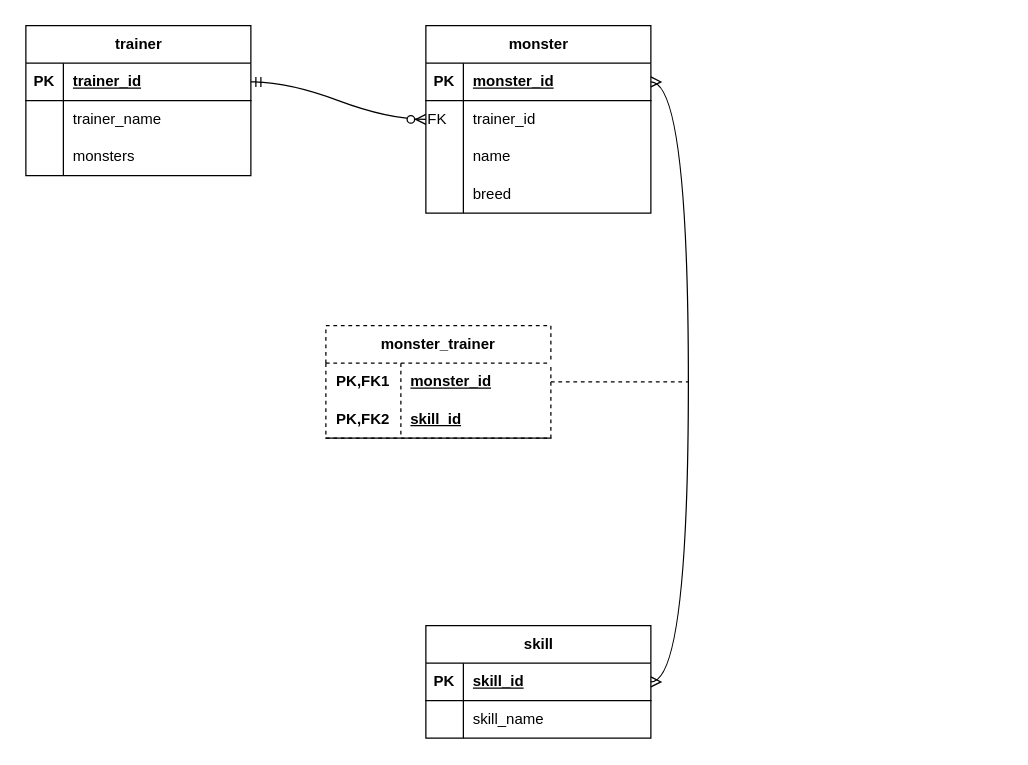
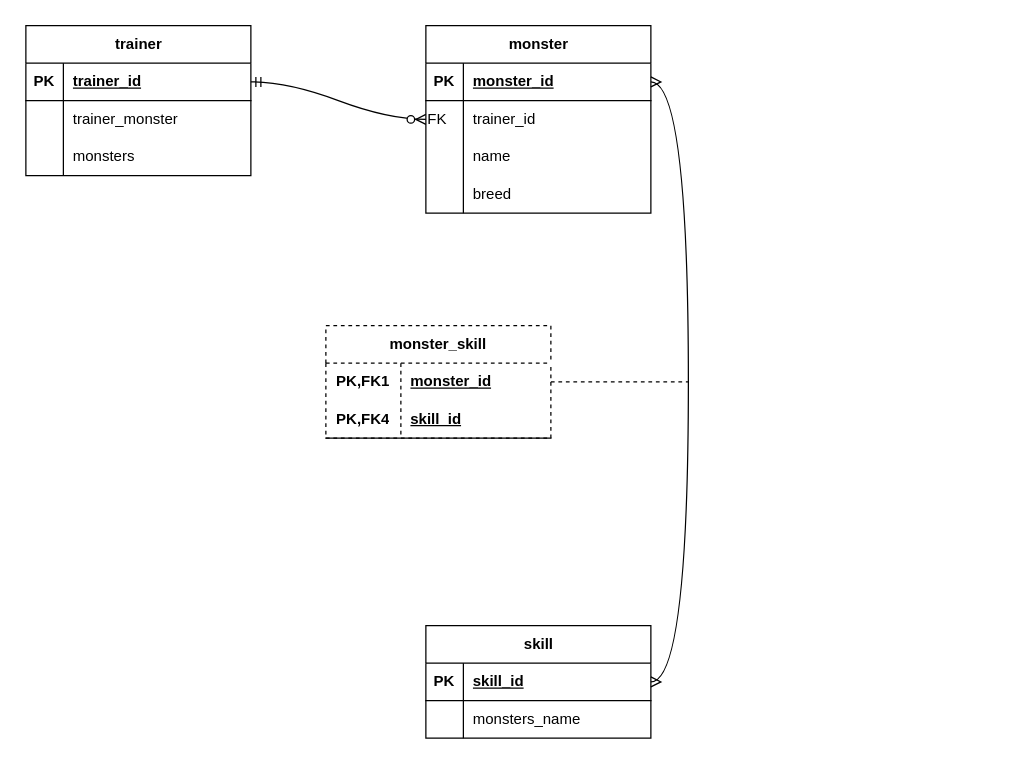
(122, 119) -> (134, 119)
(438, 344) -> (438, 344)
(363, 419) -> (363, 419)
(509, 719) -> (528, 719)
